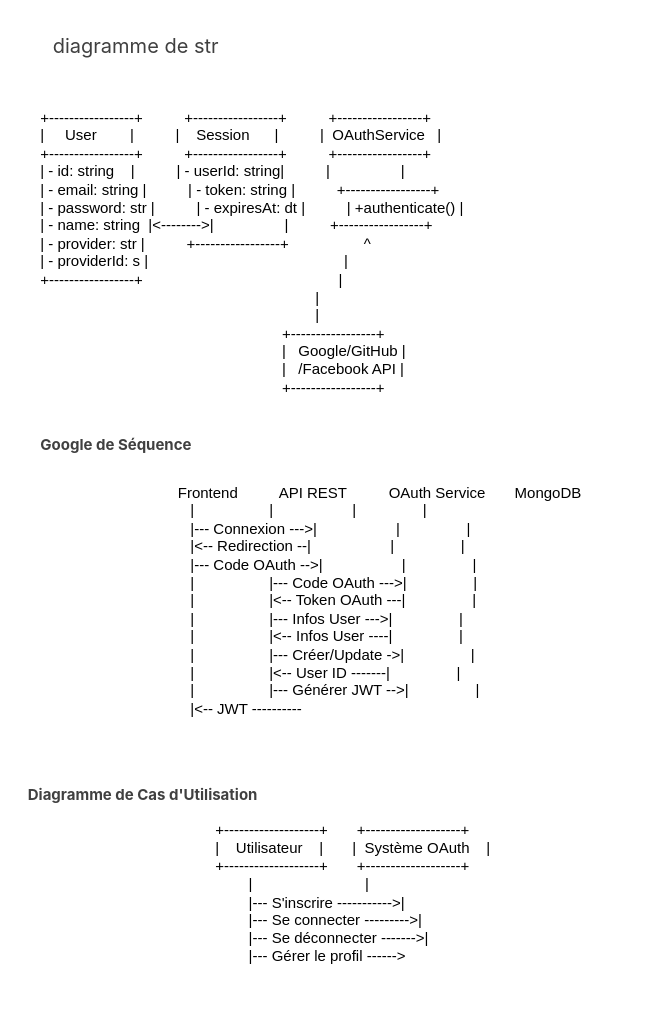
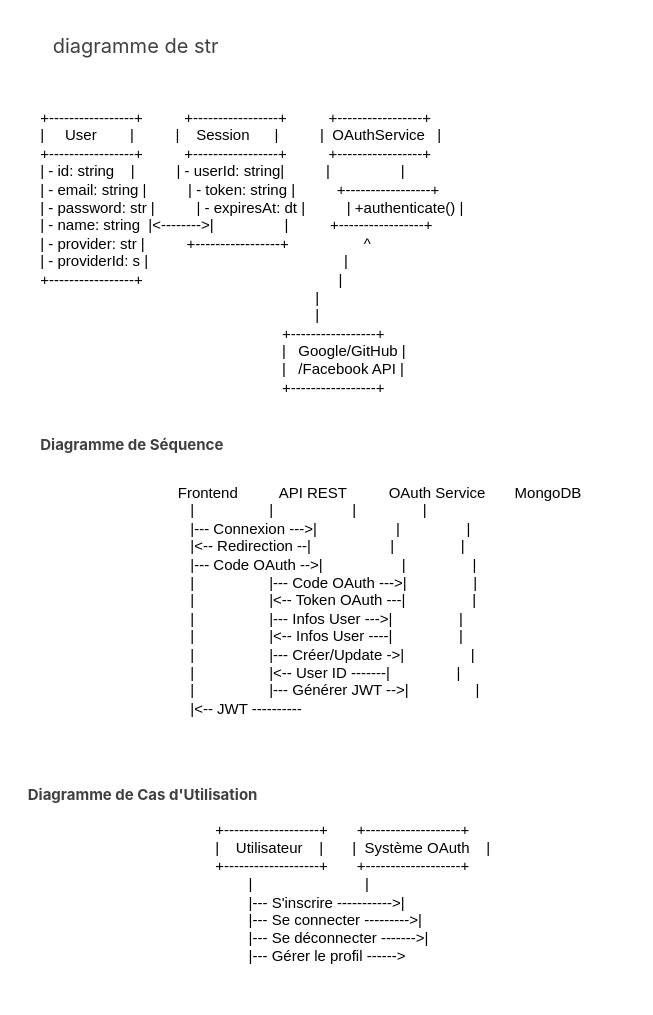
(110, 443) -> (123, 443)
